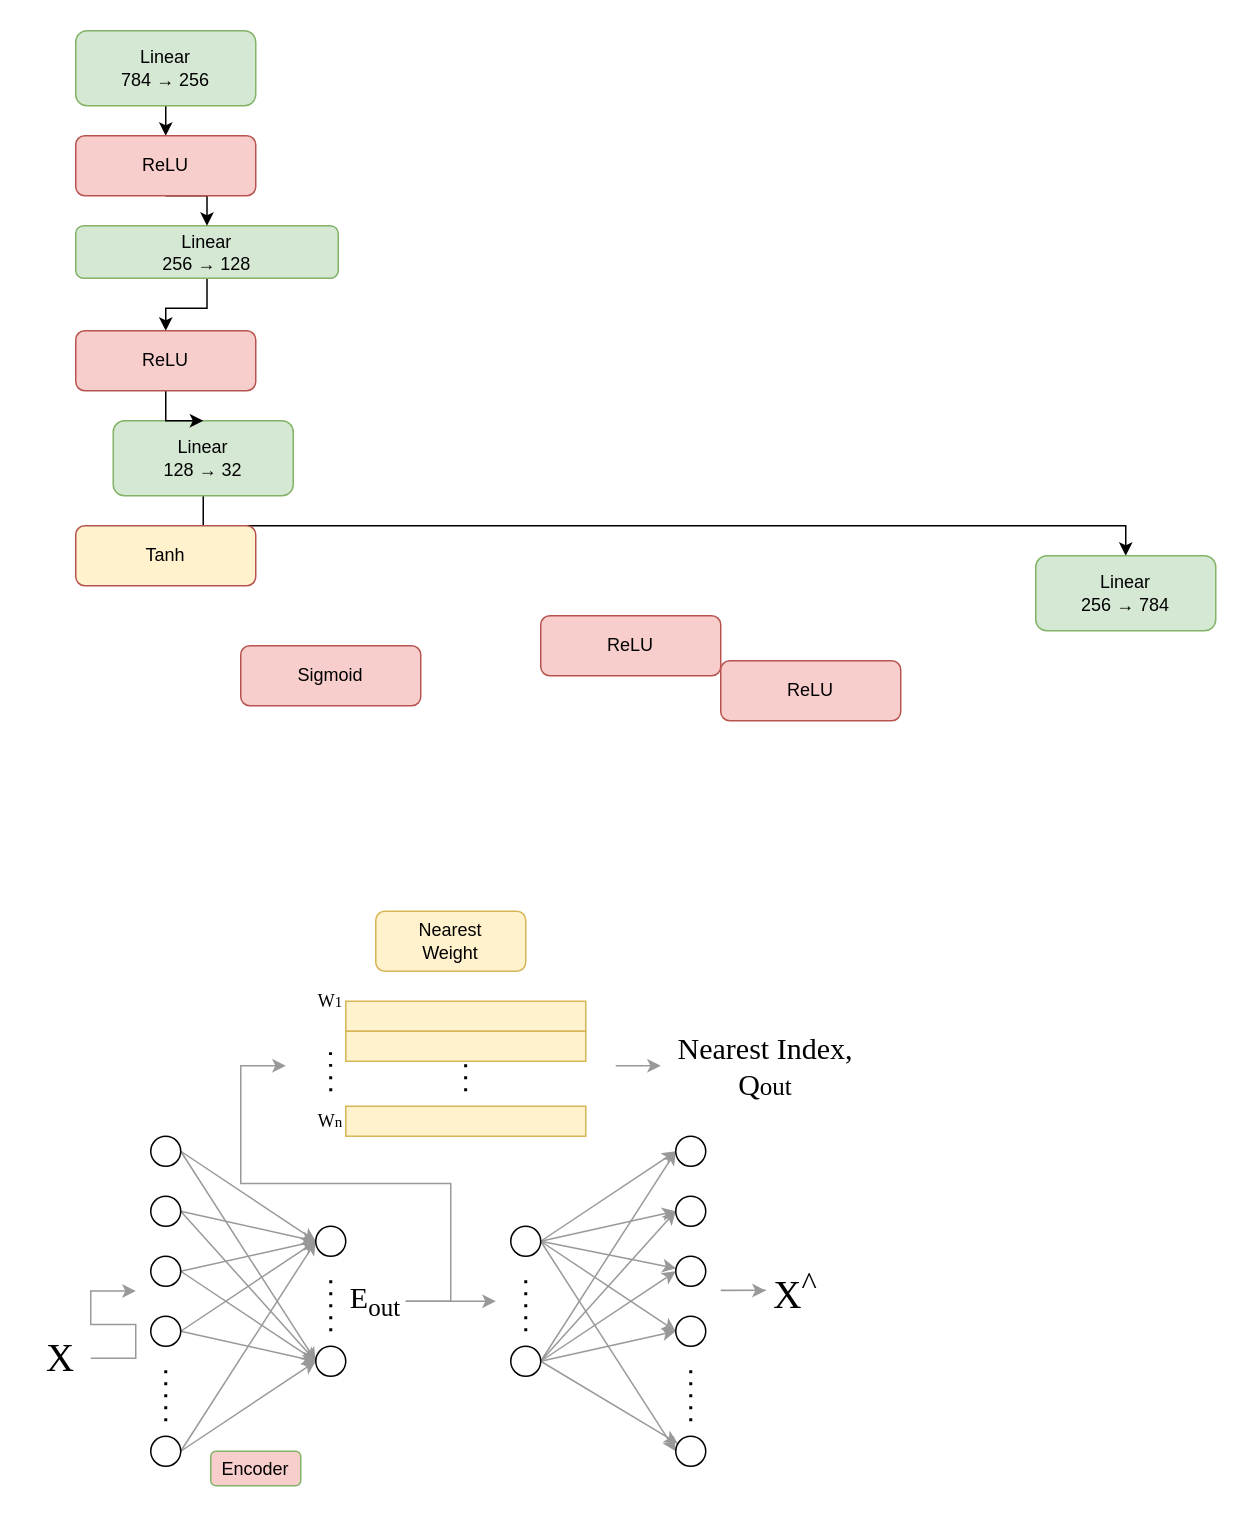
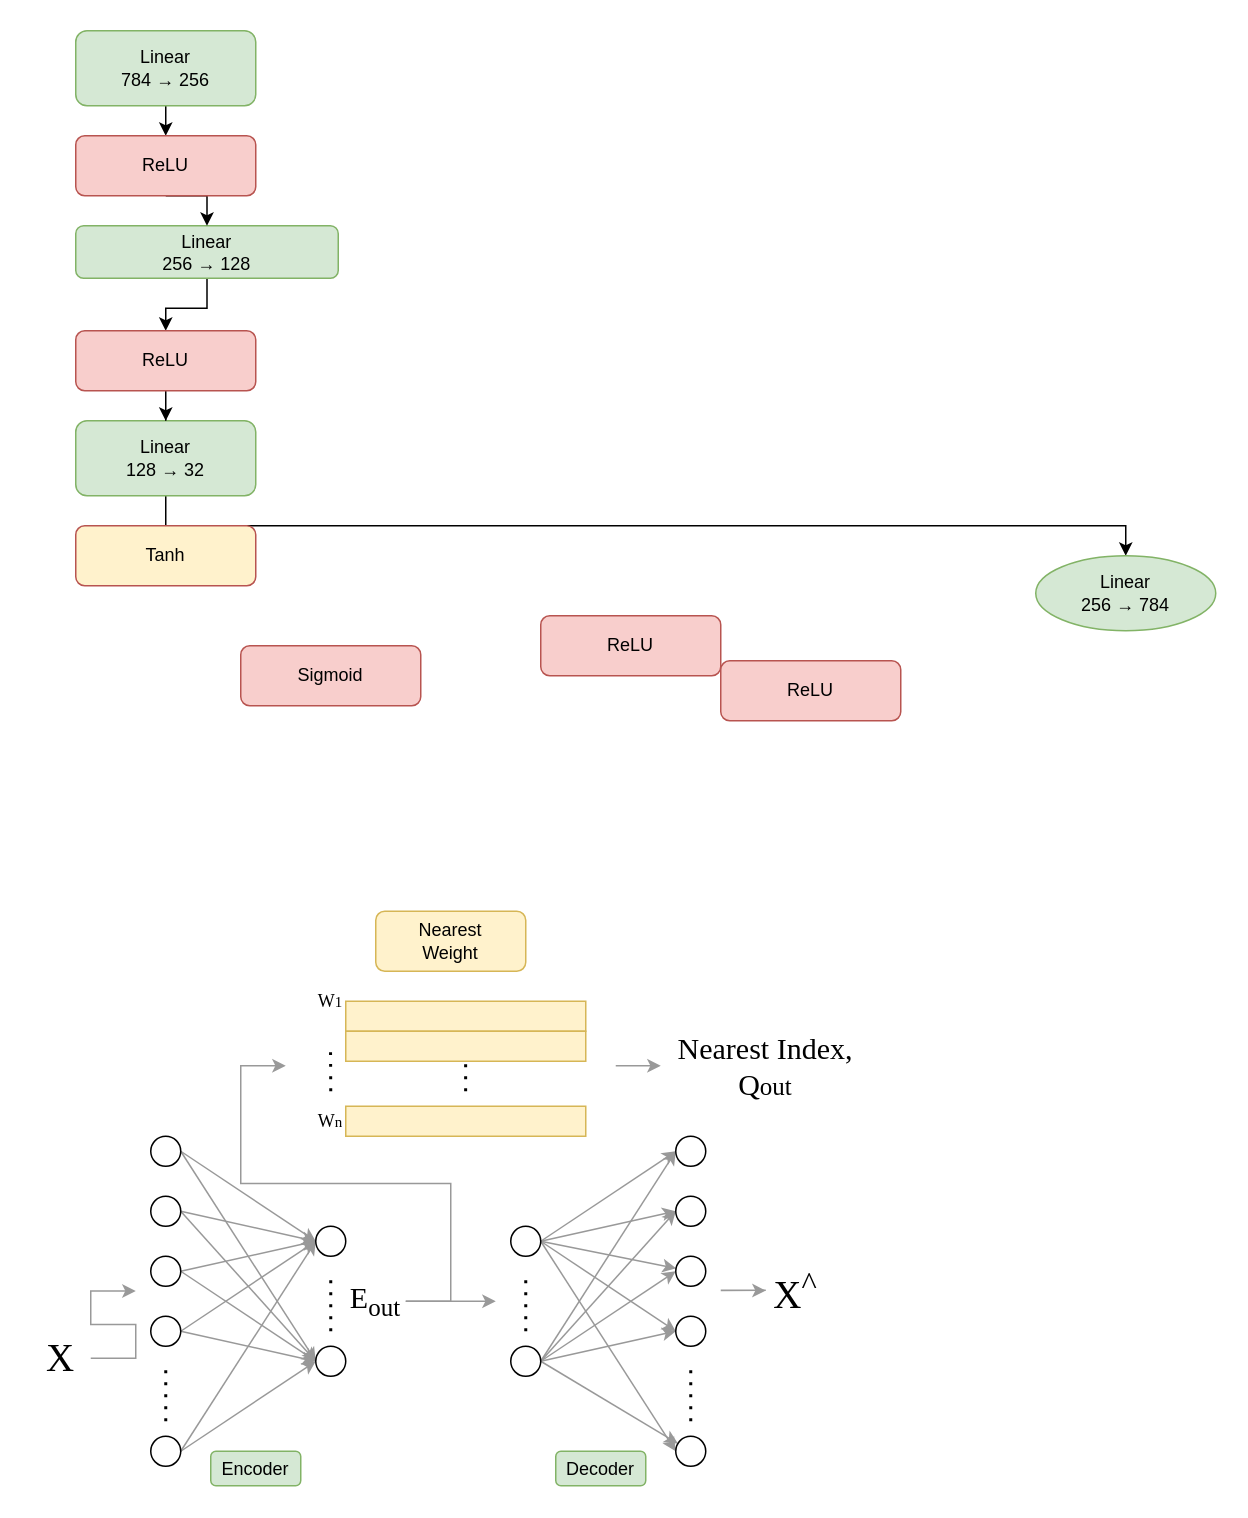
(203, 458) -> (166, 458)
(1126, 593) -> (1126, 593)
(256, 1469) -> (256, 1469)
none -> (601, 1469)
